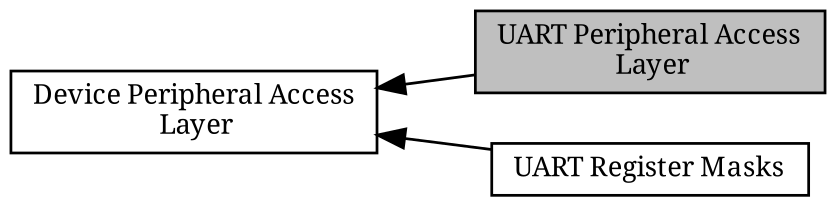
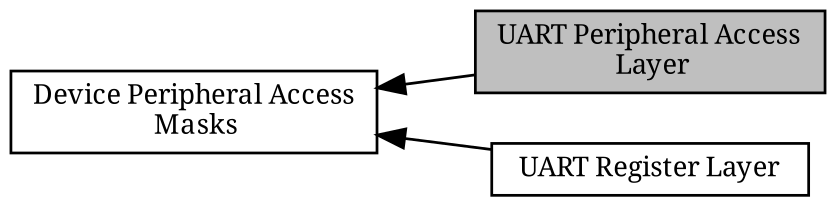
(194, 112) -> (194, 112)
(650, 169) -> (650, 169)
